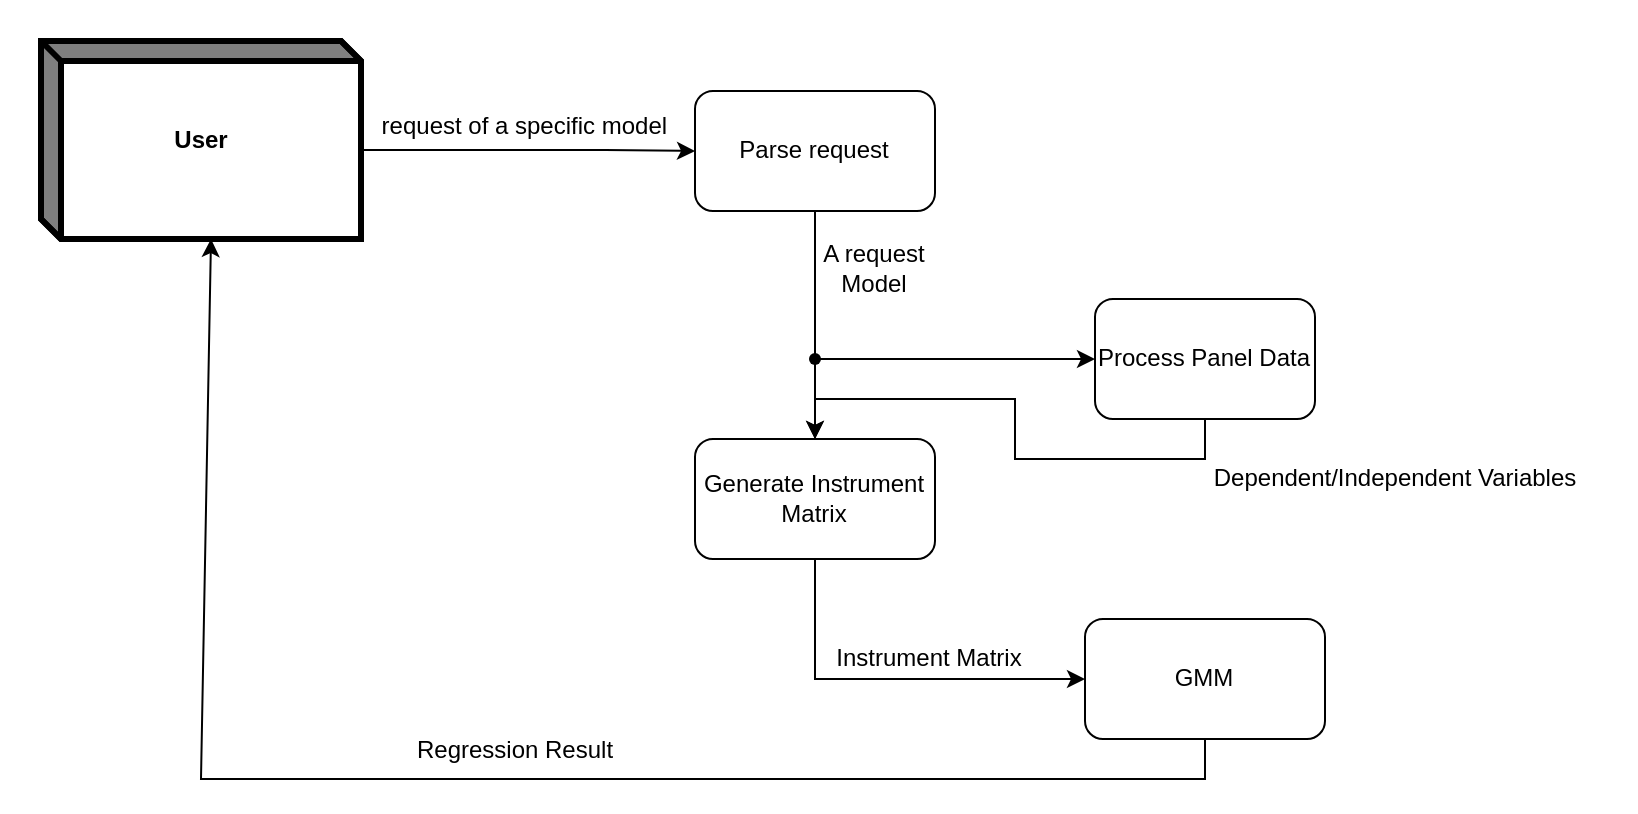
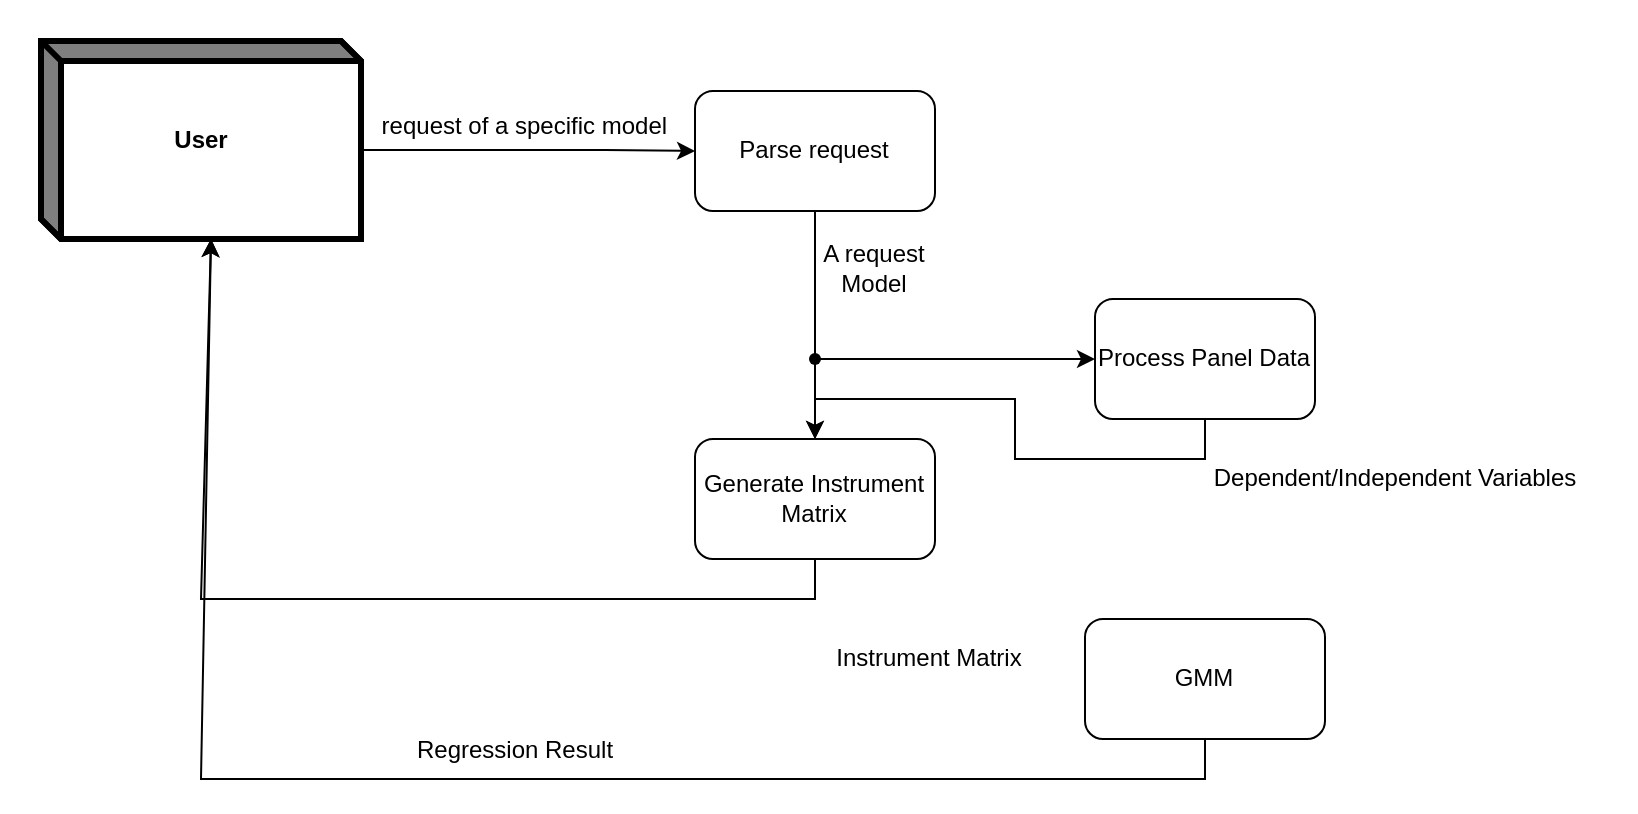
(902, 679) -> (513, 599)
